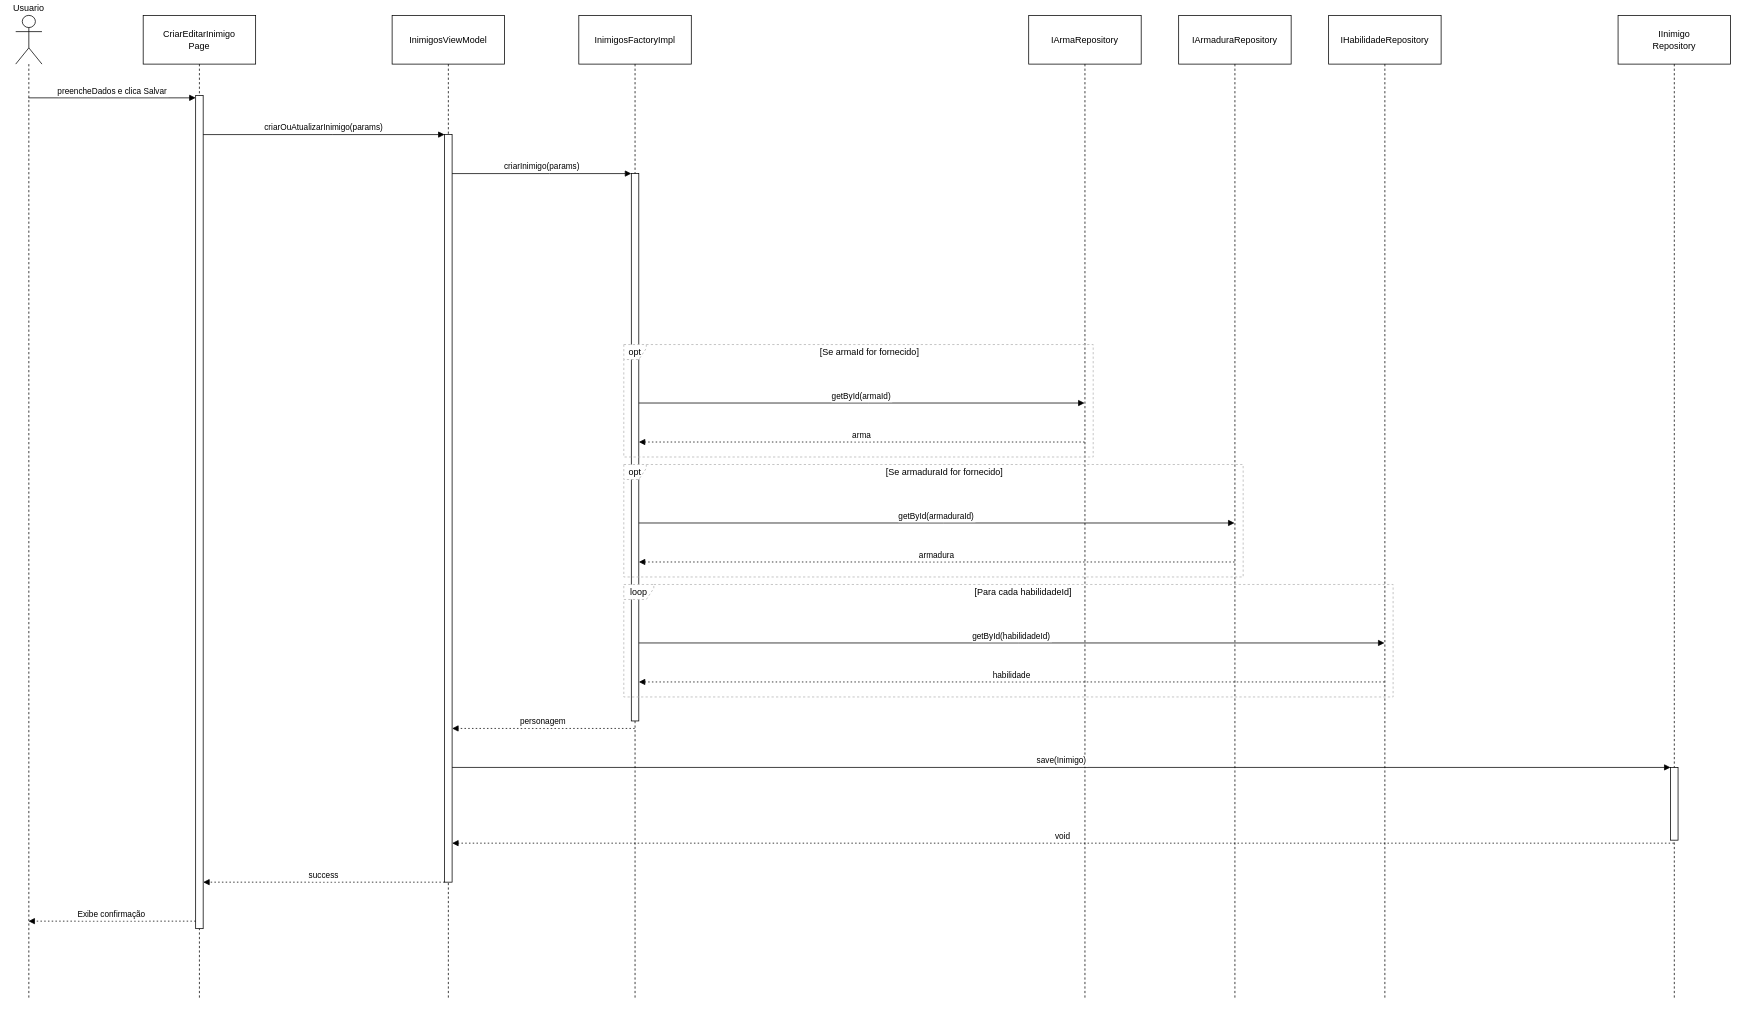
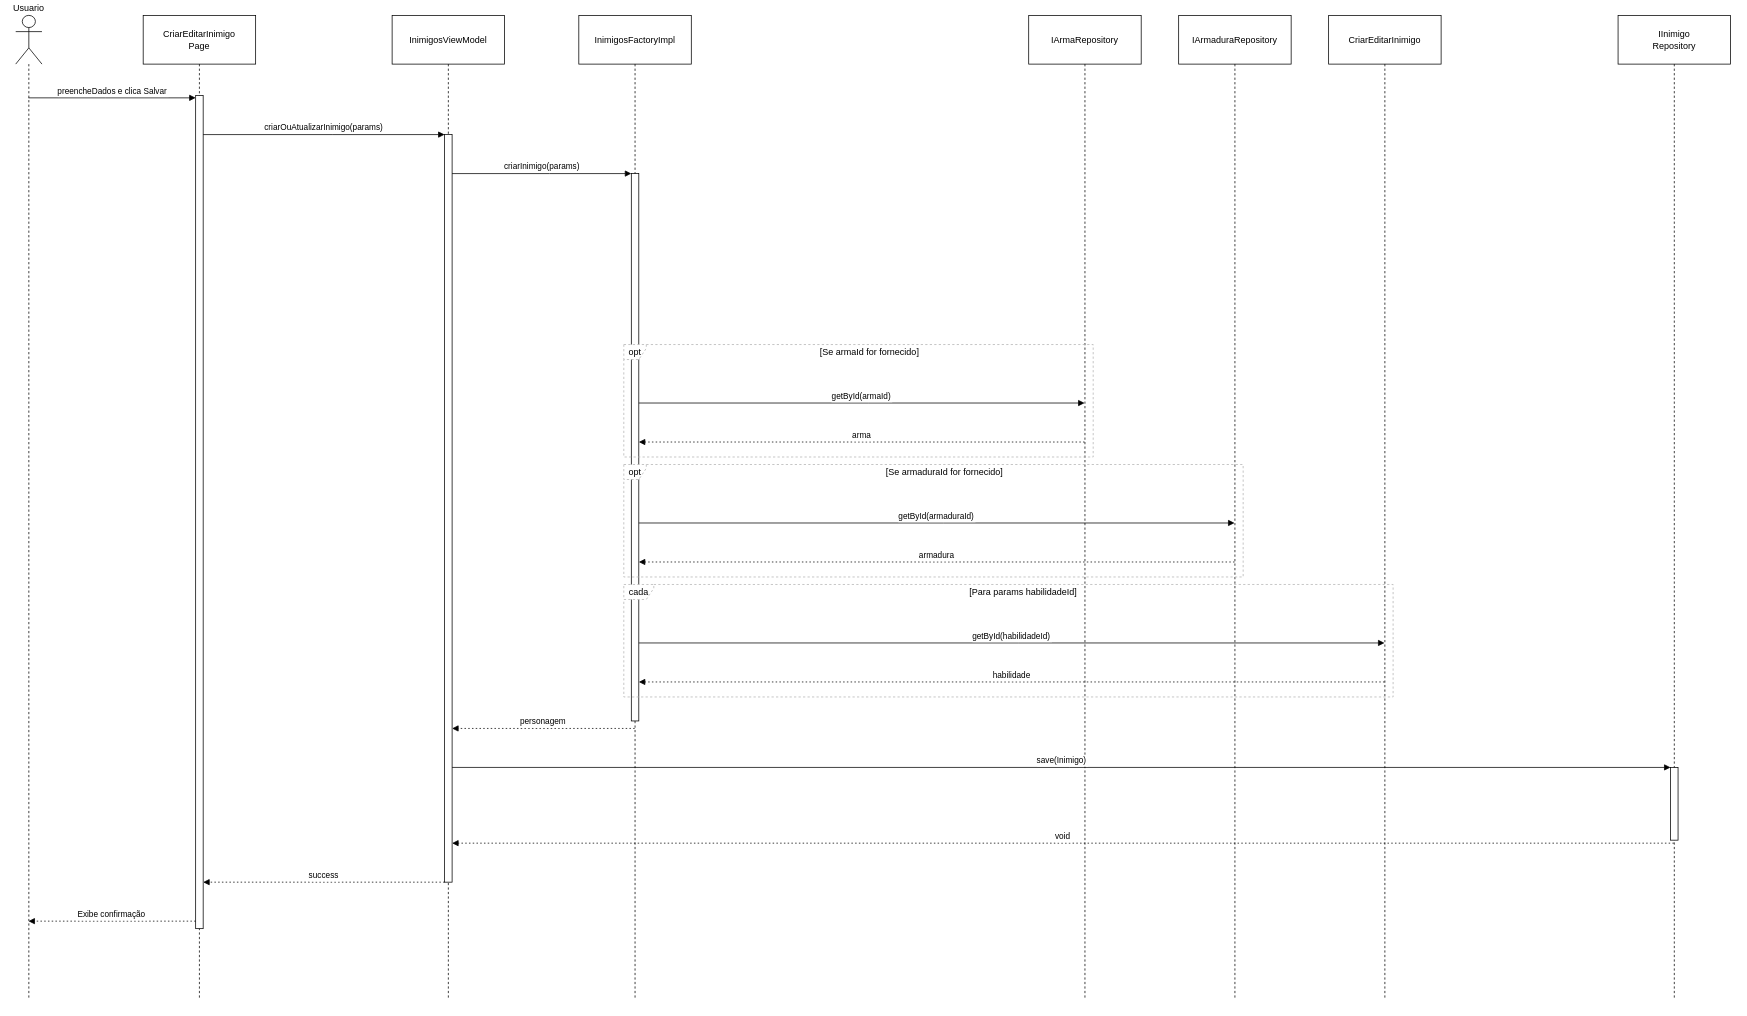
(1385, 40) -> (1385, 40)
(1023, 592) -> (1023, 592)
(638, 593) -> (638, 593)
